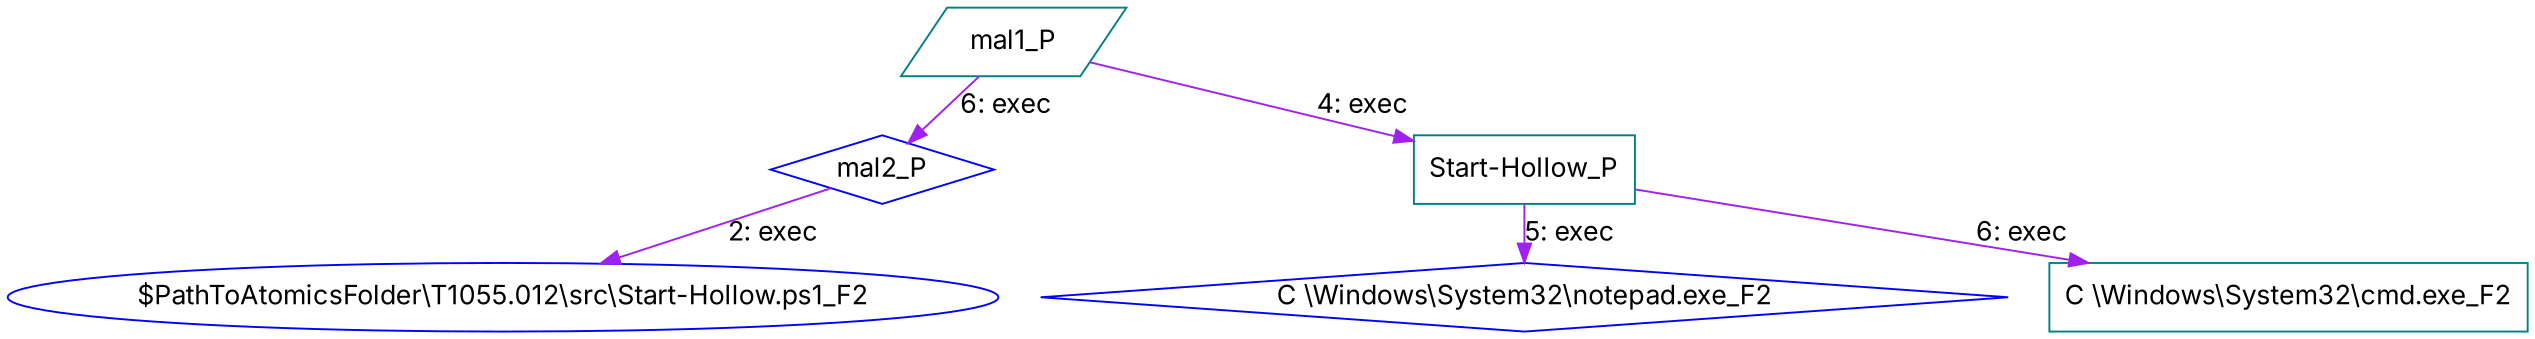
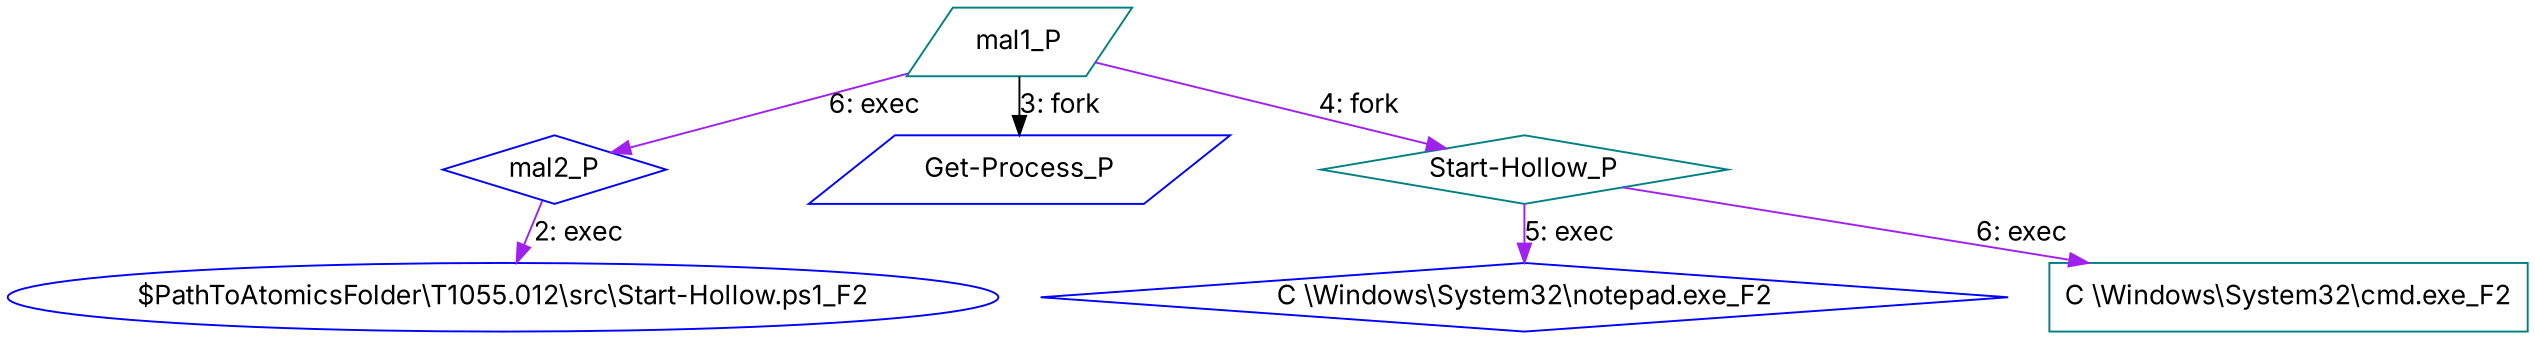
(1363, 106) -> (1360, 106)
none -> (1019, 170)
(1524, 170) -> (1524, 170)
